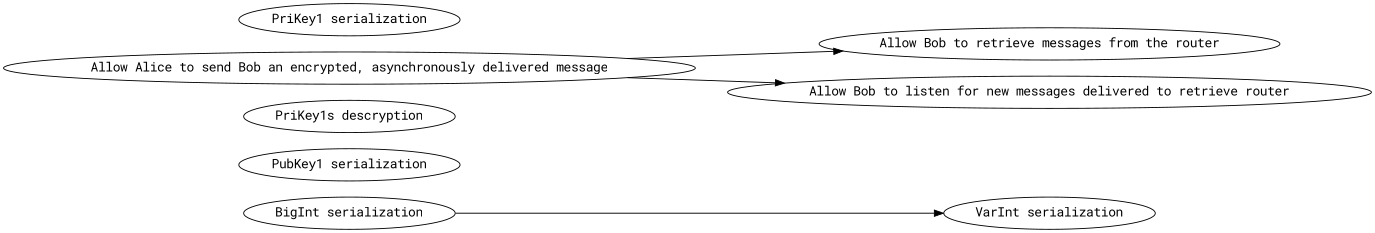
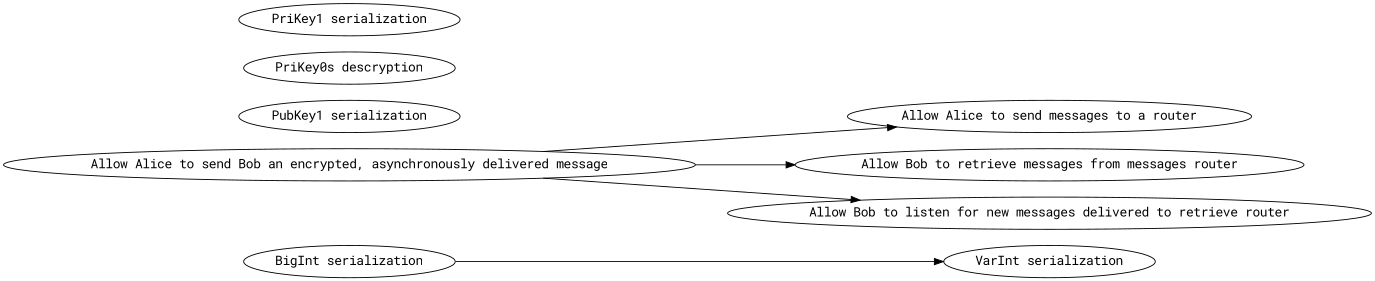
(1049, 44) -> (1049, 165)
(349, 116) -> (349, 68)
none -> (1049, 116)
